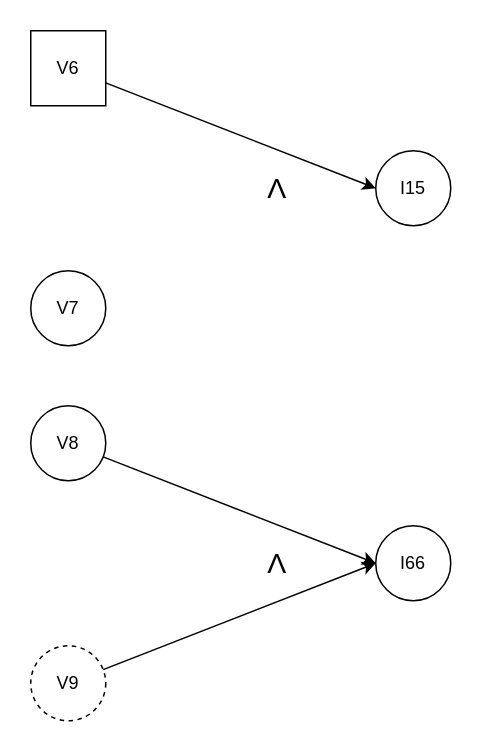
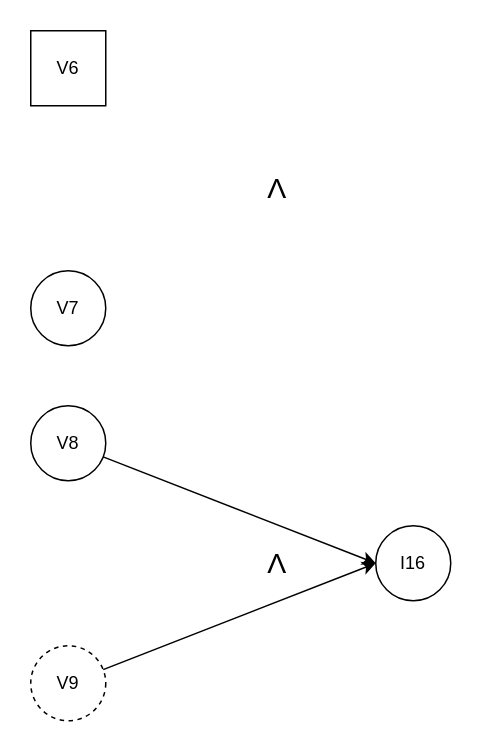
(236, 134) -> none
(413, 188) -> none
(413, 563) -> (413, 563)
